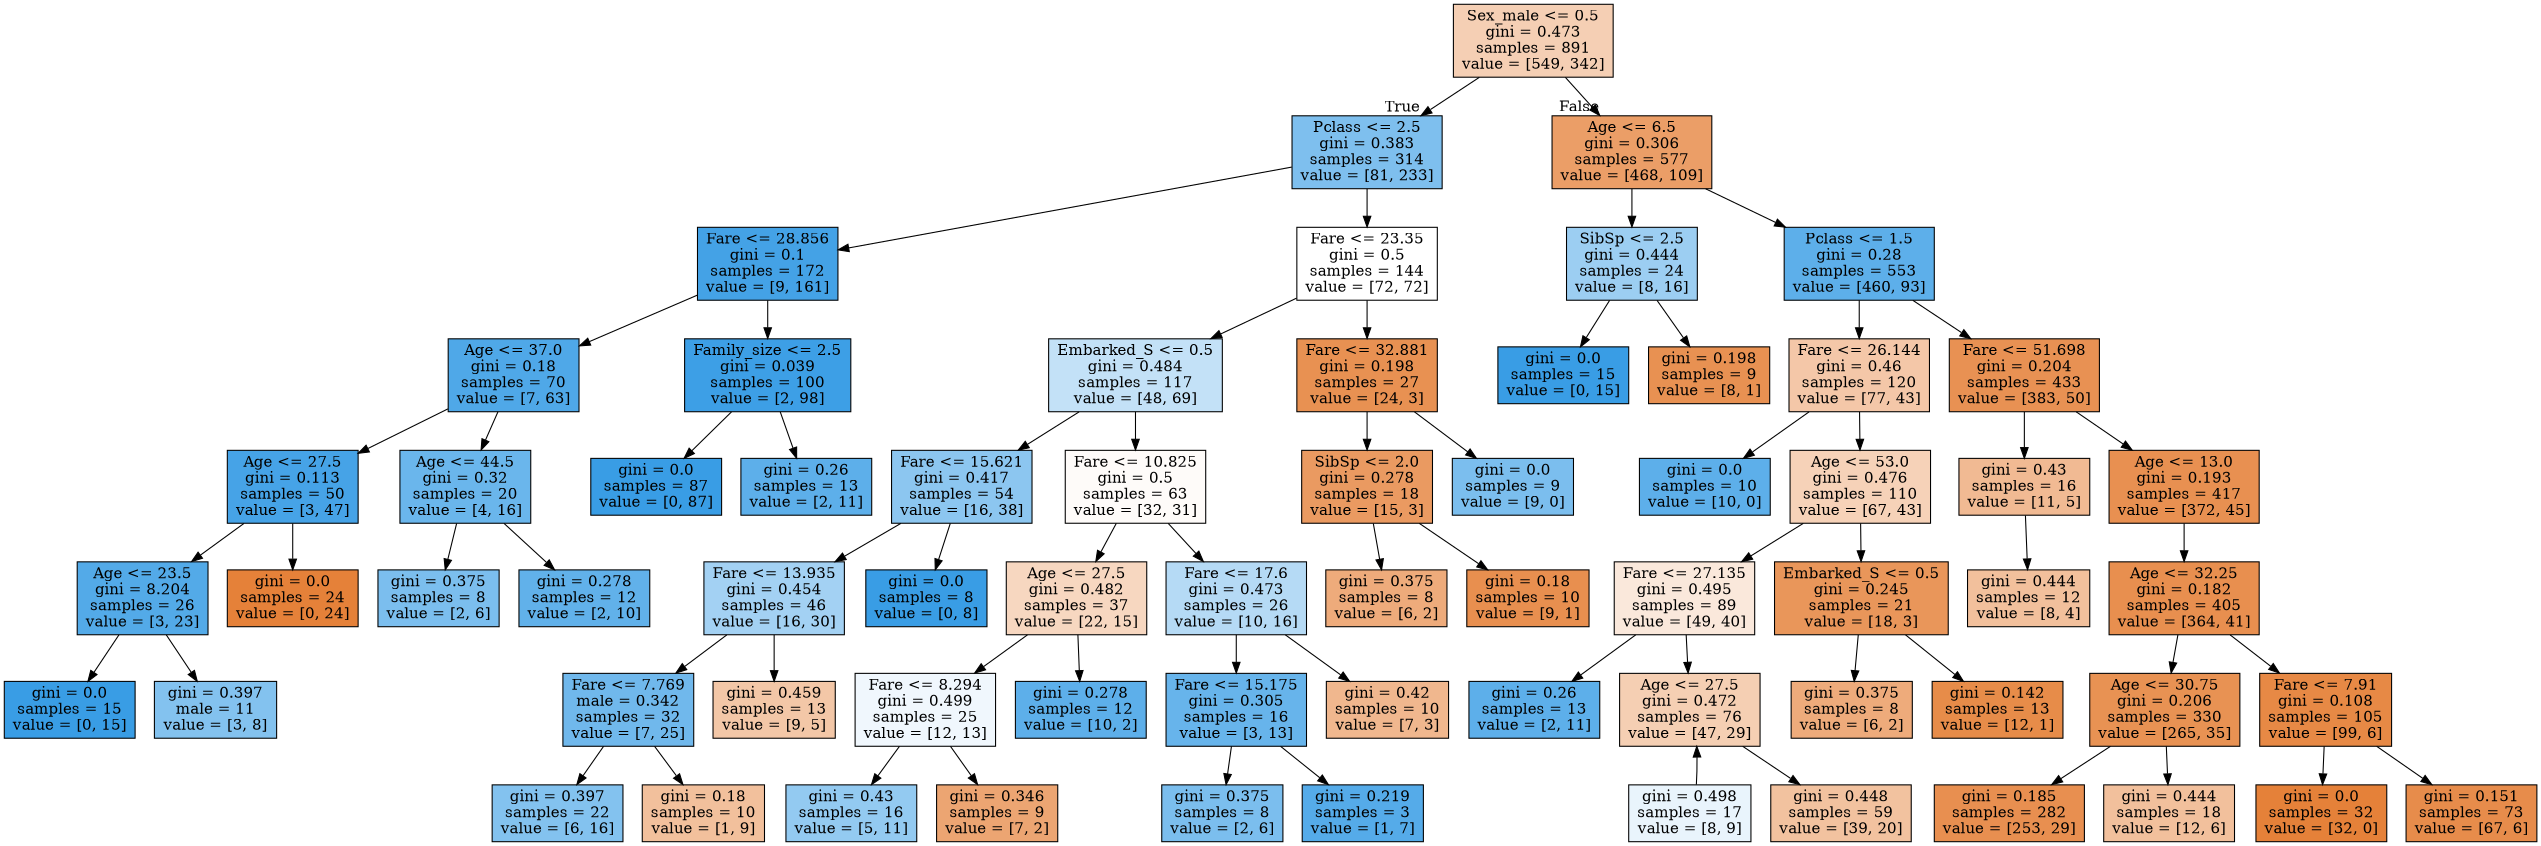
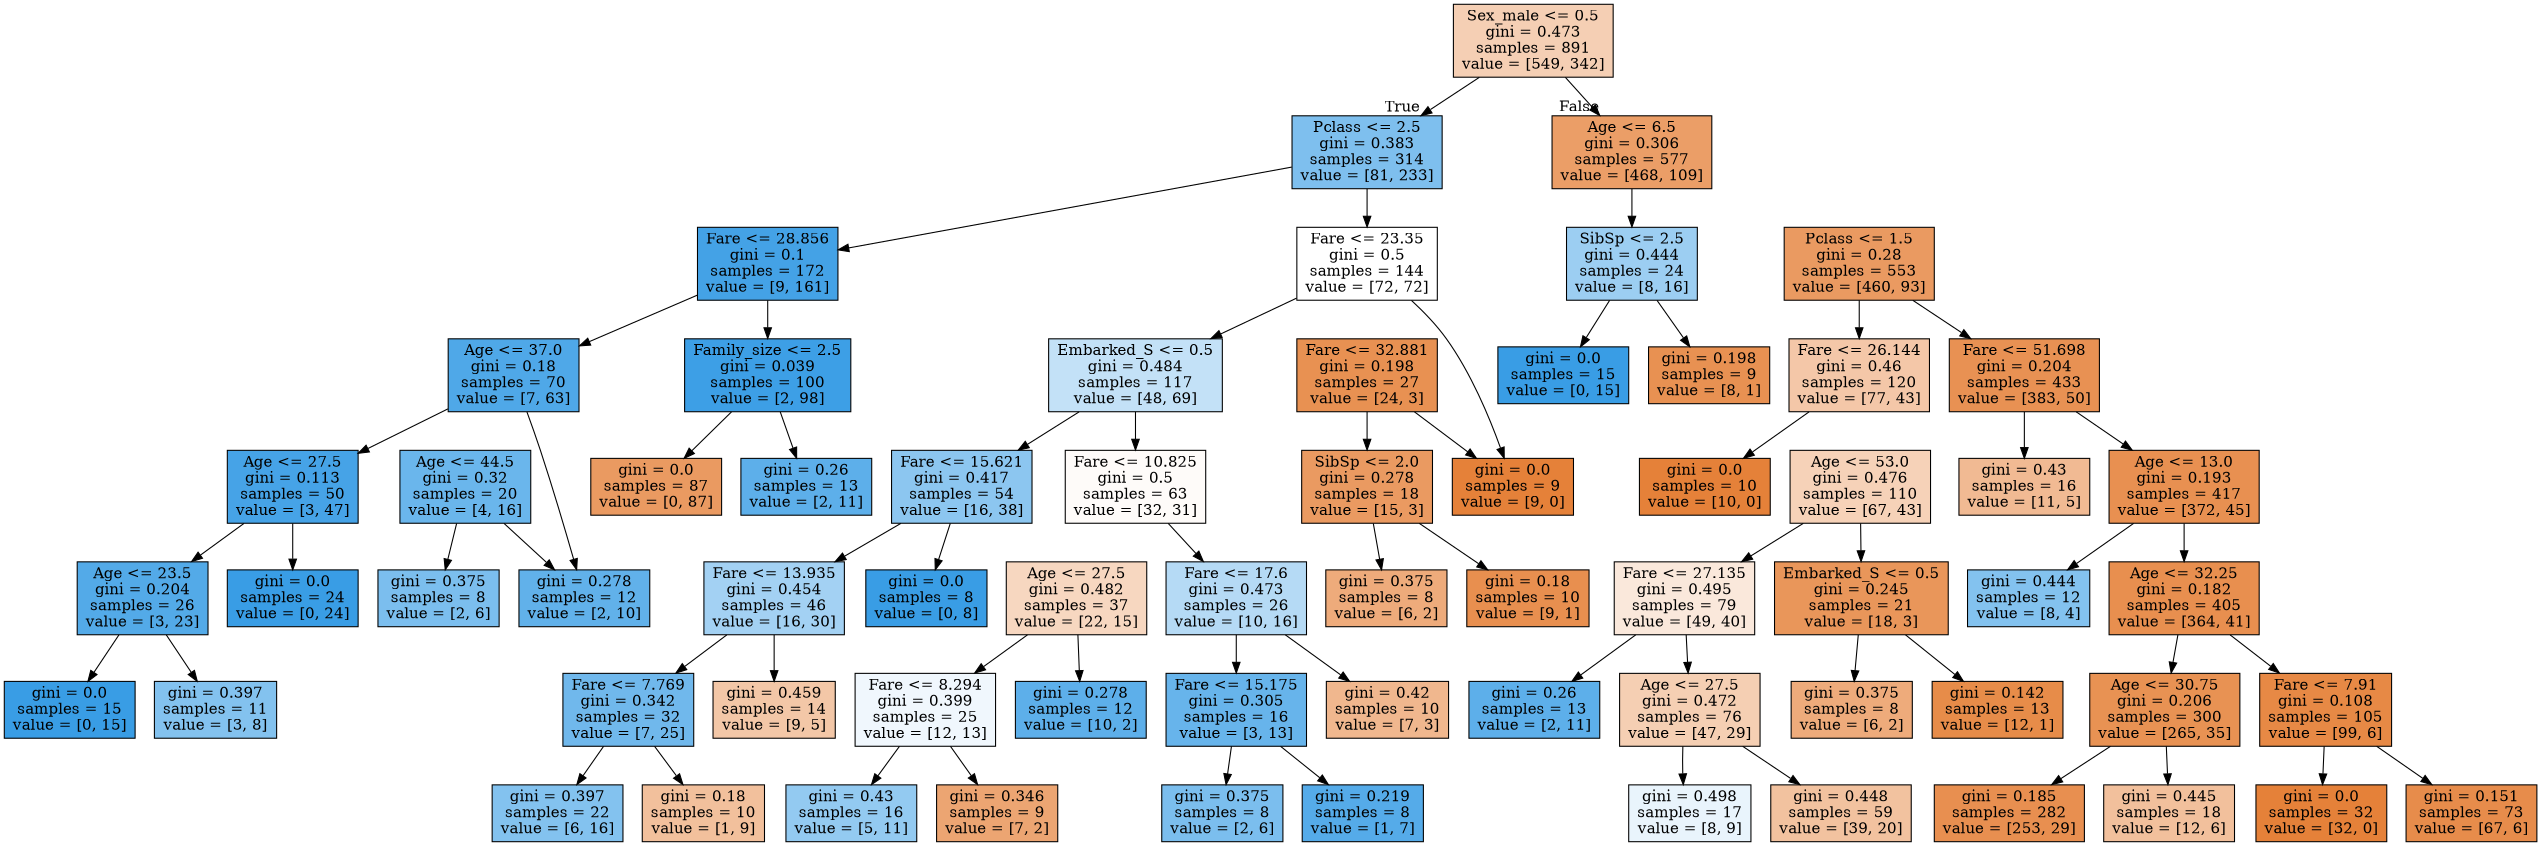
(1741, 206) -> none
(1859, 264) -> (1859, 264)
(1367, 314) -> (1465, 368)
(1860, 425) -> none
(492, 426) -> (552, 485)
(656, 487) -> (656, 487)
(1513, 487) -> (1513, 487)
(1705, 487) -> (1705, 487)
(2026, 537) -> (2105, 543)
(1109, 538) -> none
(143, 598) -> (143, 598)
(293, 598) -> (293, 598)
(1684, 598) -> (1684, 598)
(2029, 598) -> (2029, 598)
(216, 710) -> (216, 710)
(628, 710) -> (628, 710)
(774, 710) -> (774, 710)
(925, 710) -> (925, 710)
(2165, 710) -> (2165, 710)
(1697, 771) -> (1683, 760)
(1363, 813) -> (1363, 813)
(2169, 813) -> (2169, 813)
